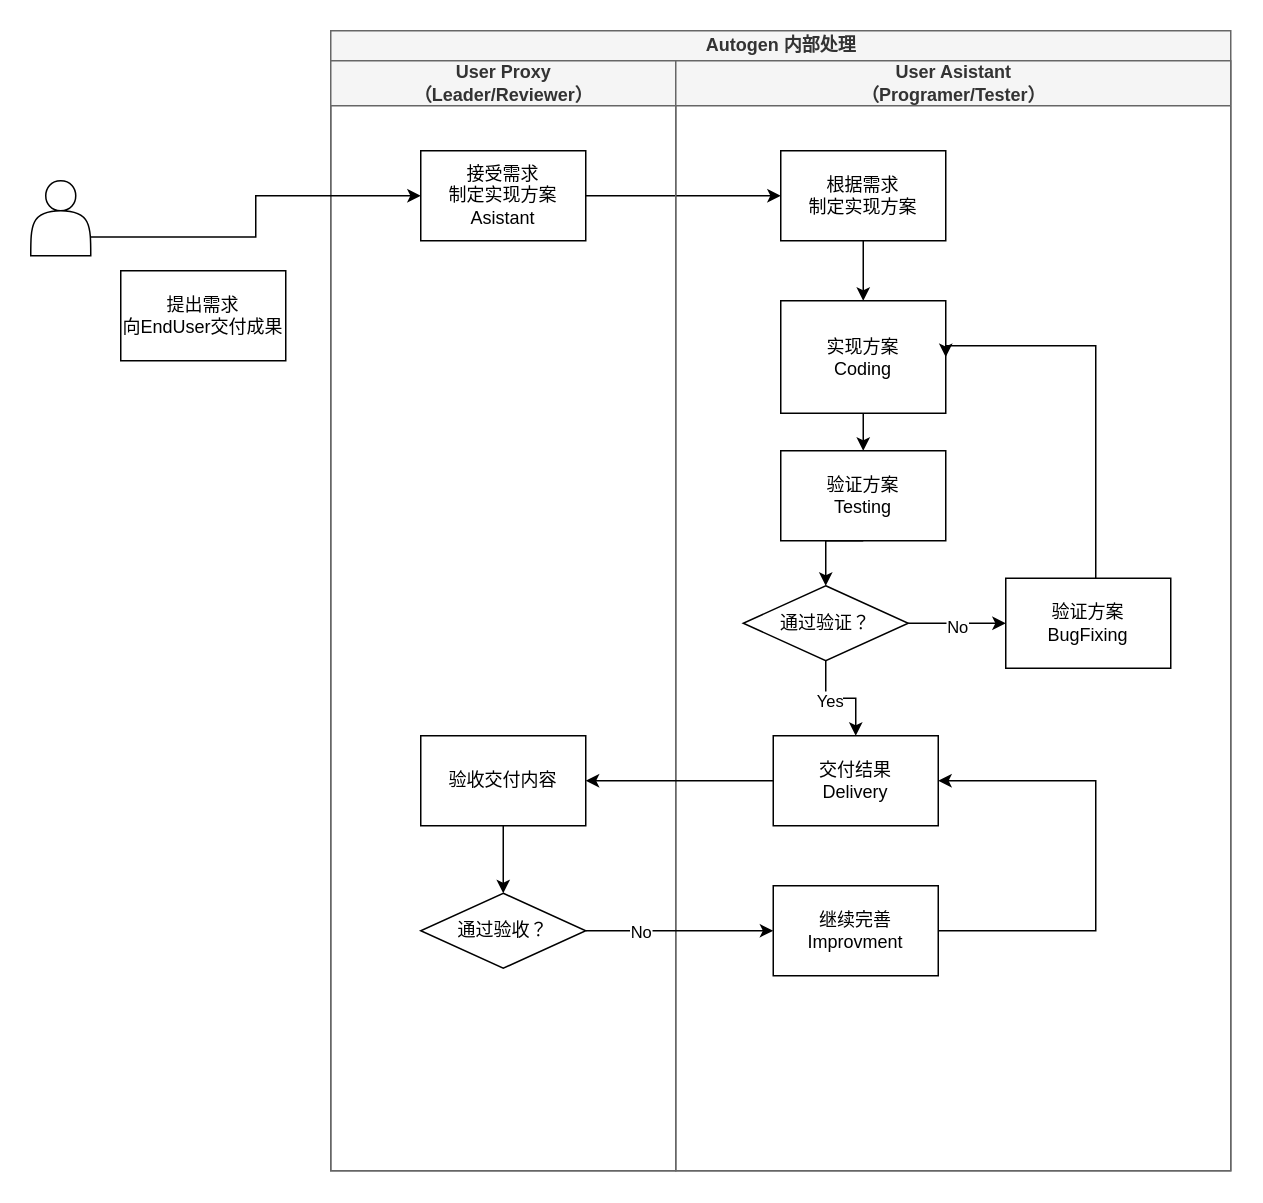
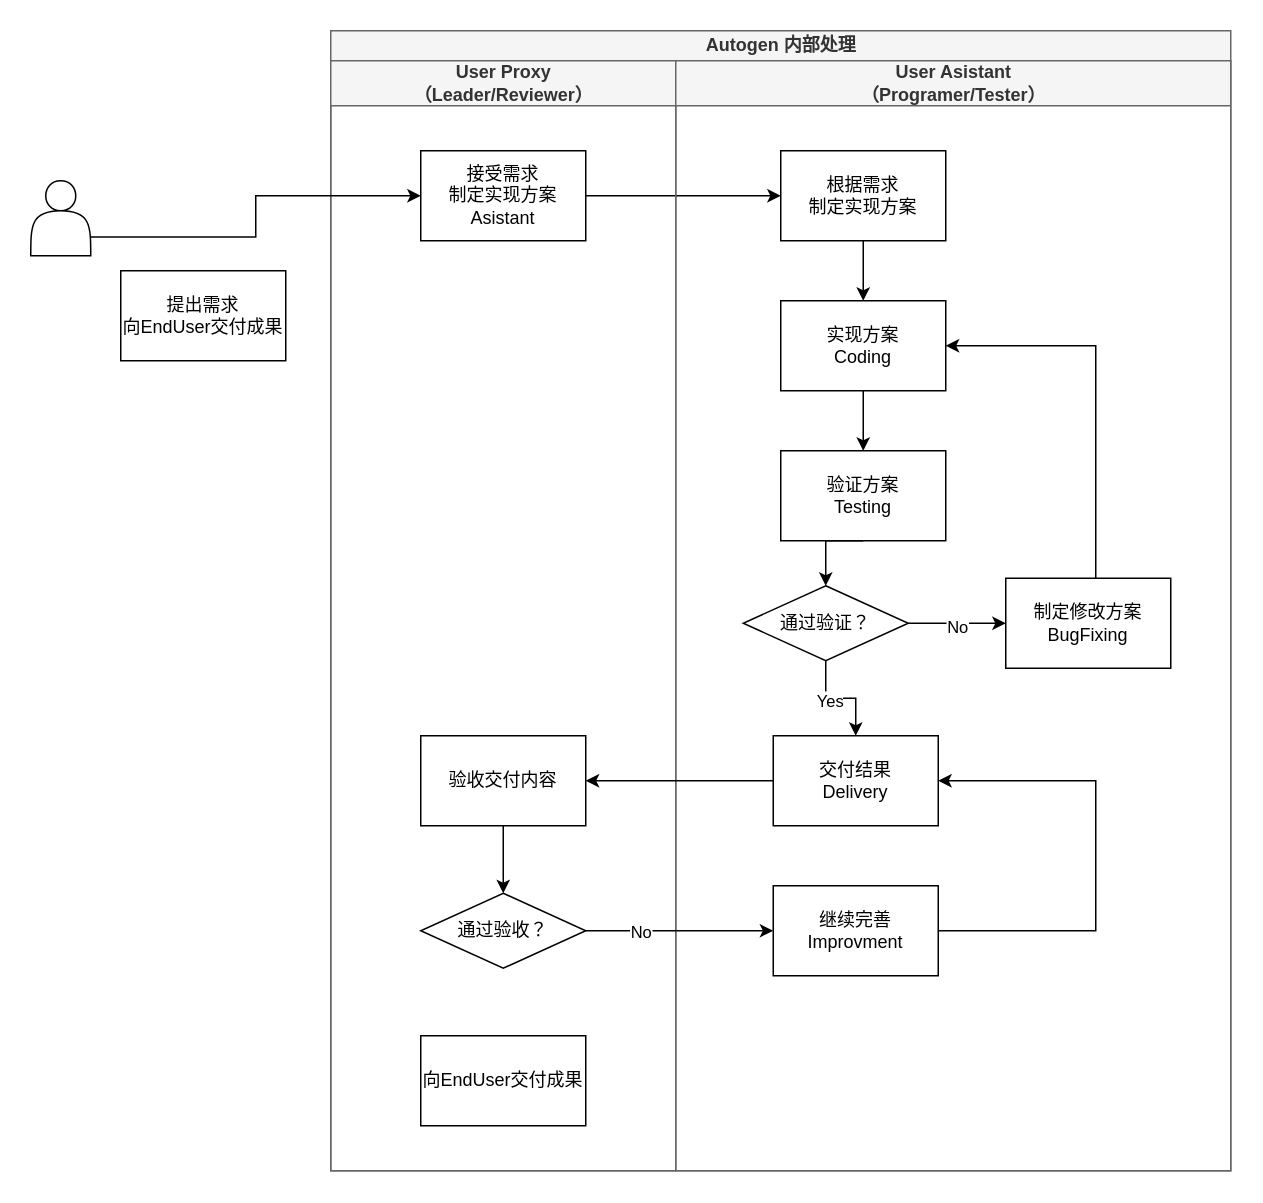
(863, 357) -> (863, 346)
(1088, 623) -> (1088, 623)
none -> (503, 1081)
